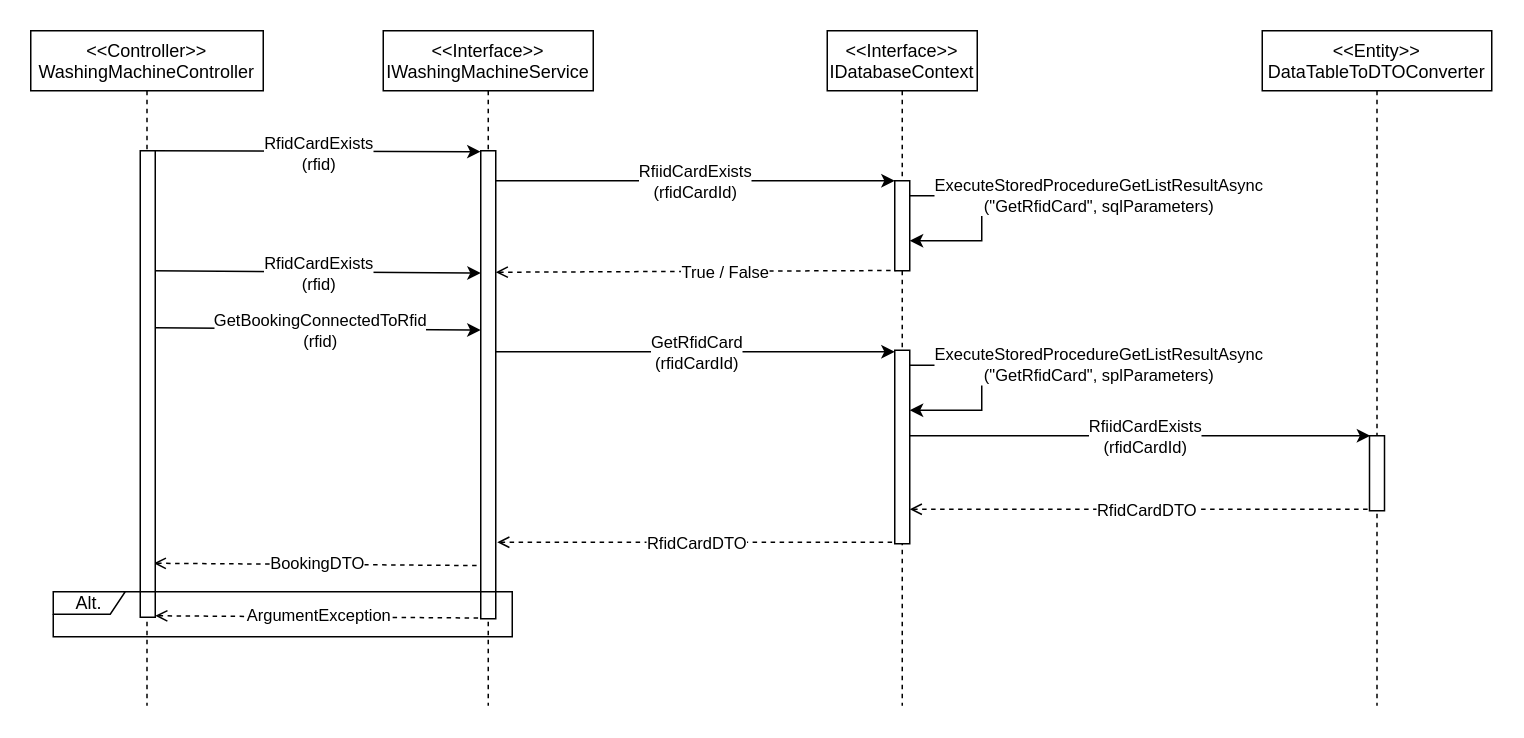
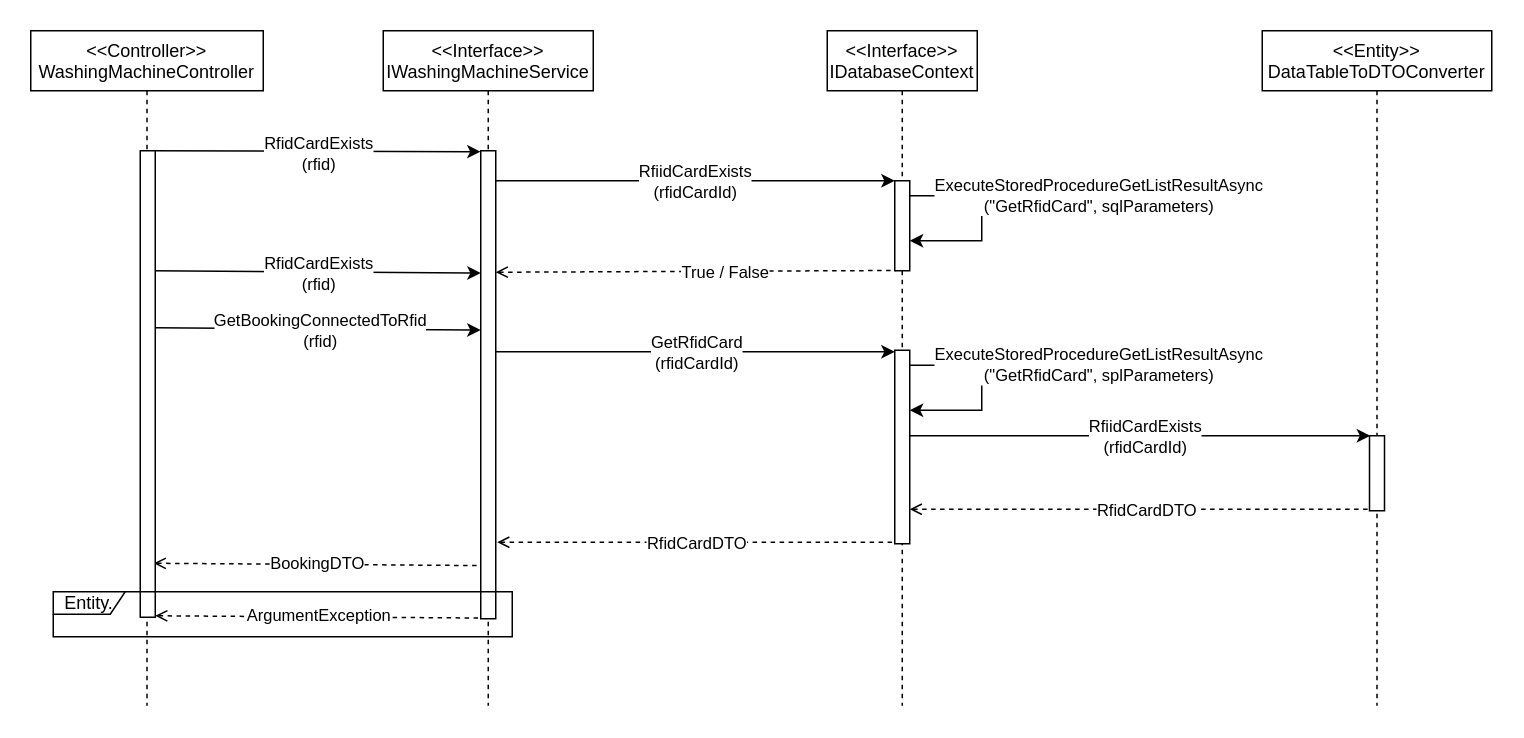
(89, 604) -> (89, 604)
